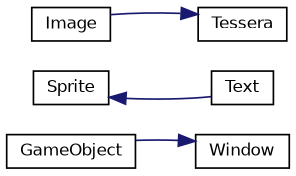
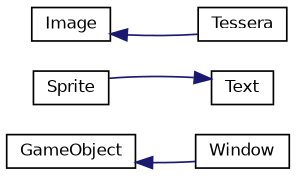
(146, 13) -> (163, 36)
(169, 99) -> (151, 77)
(157, 140) -> (174, 162)
